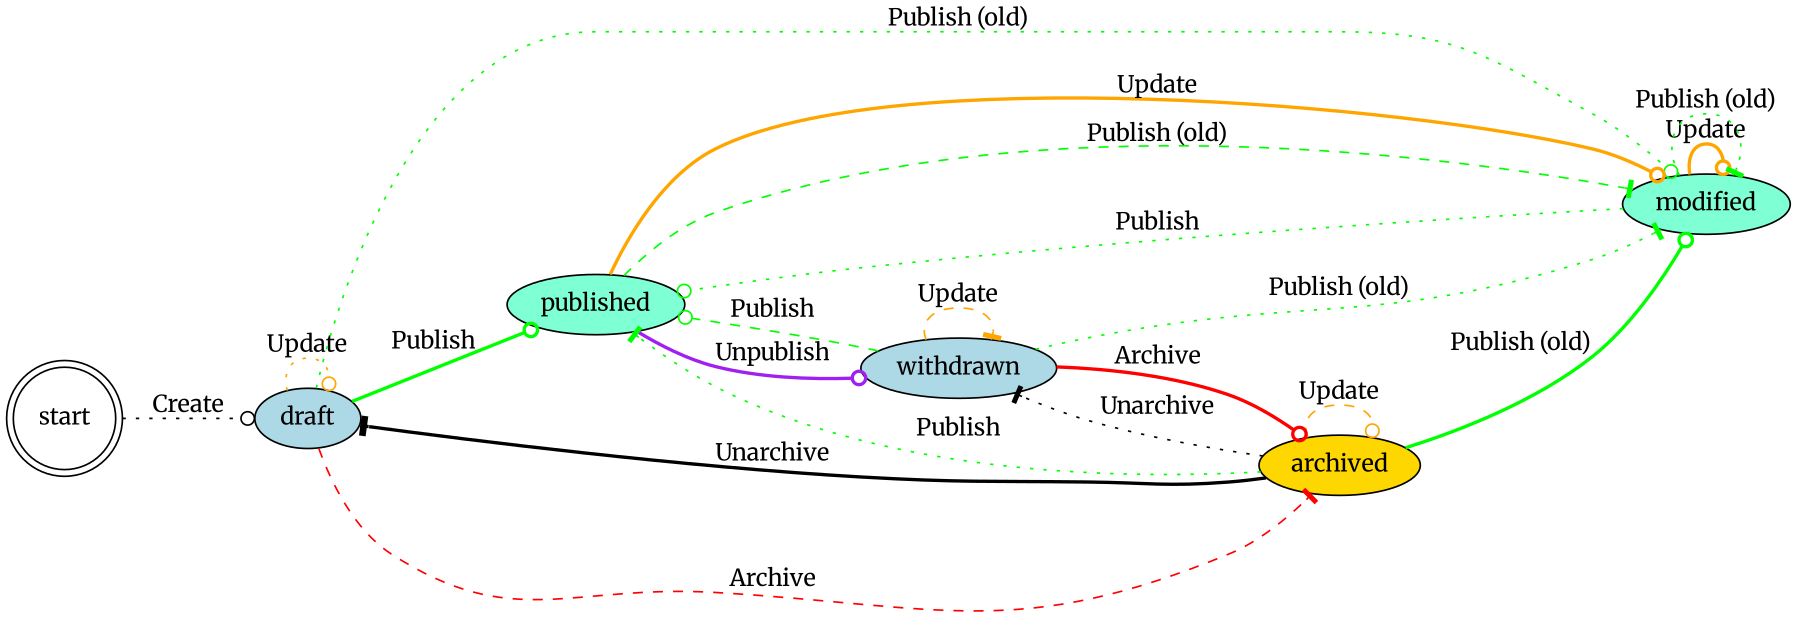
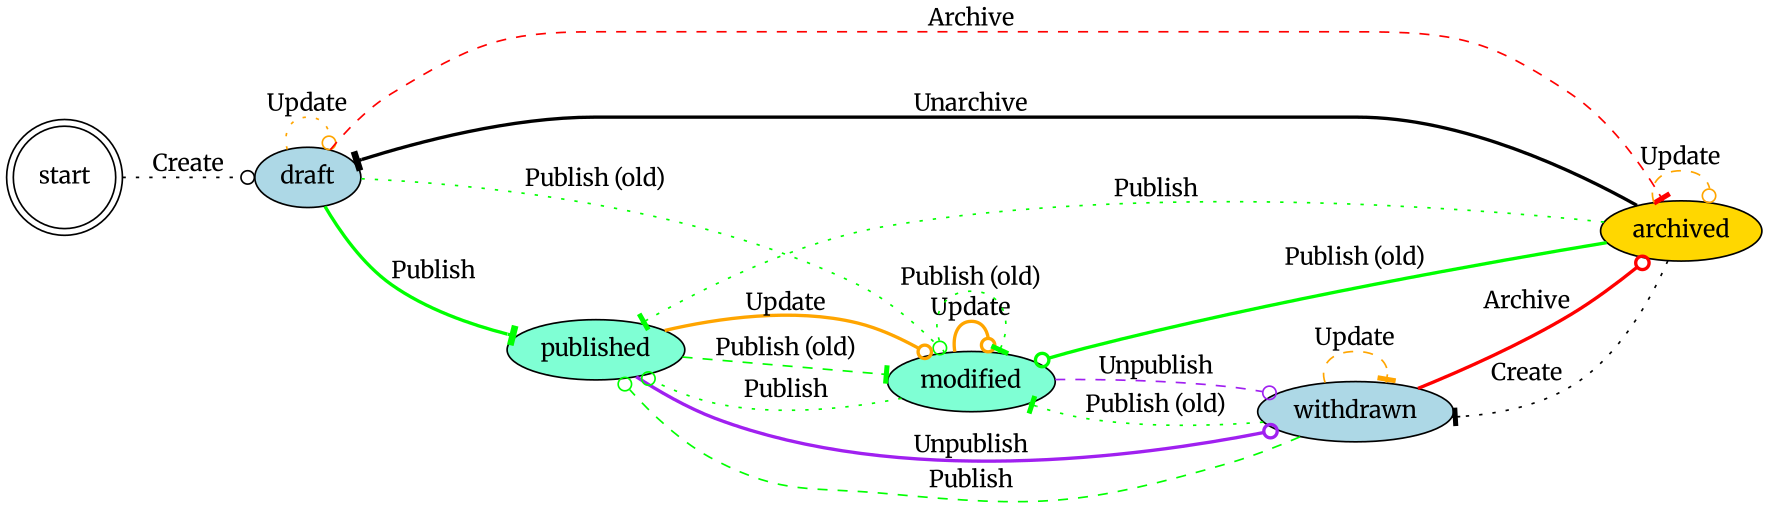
(438, 367) -> (401, 291)
none -> (1159, 381)
(1158, 408) -> (1527, 374)
